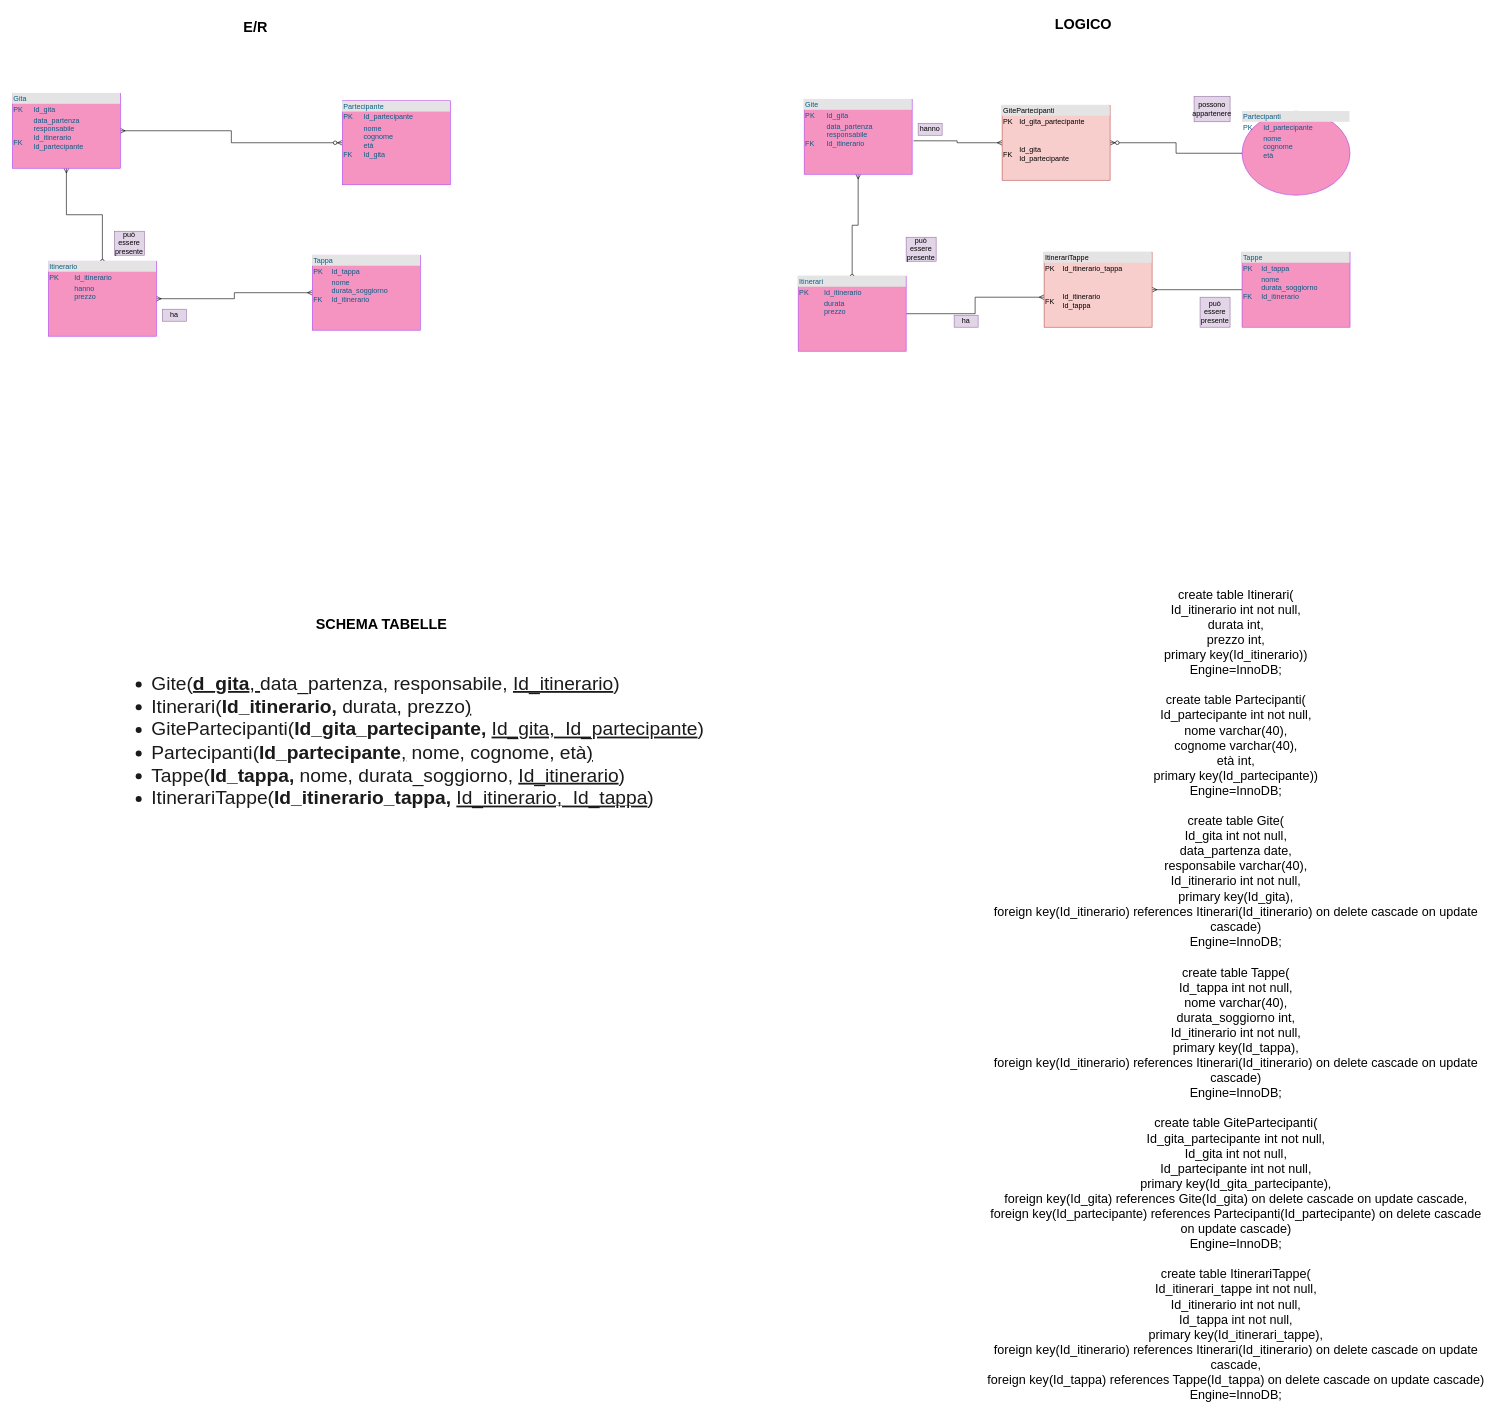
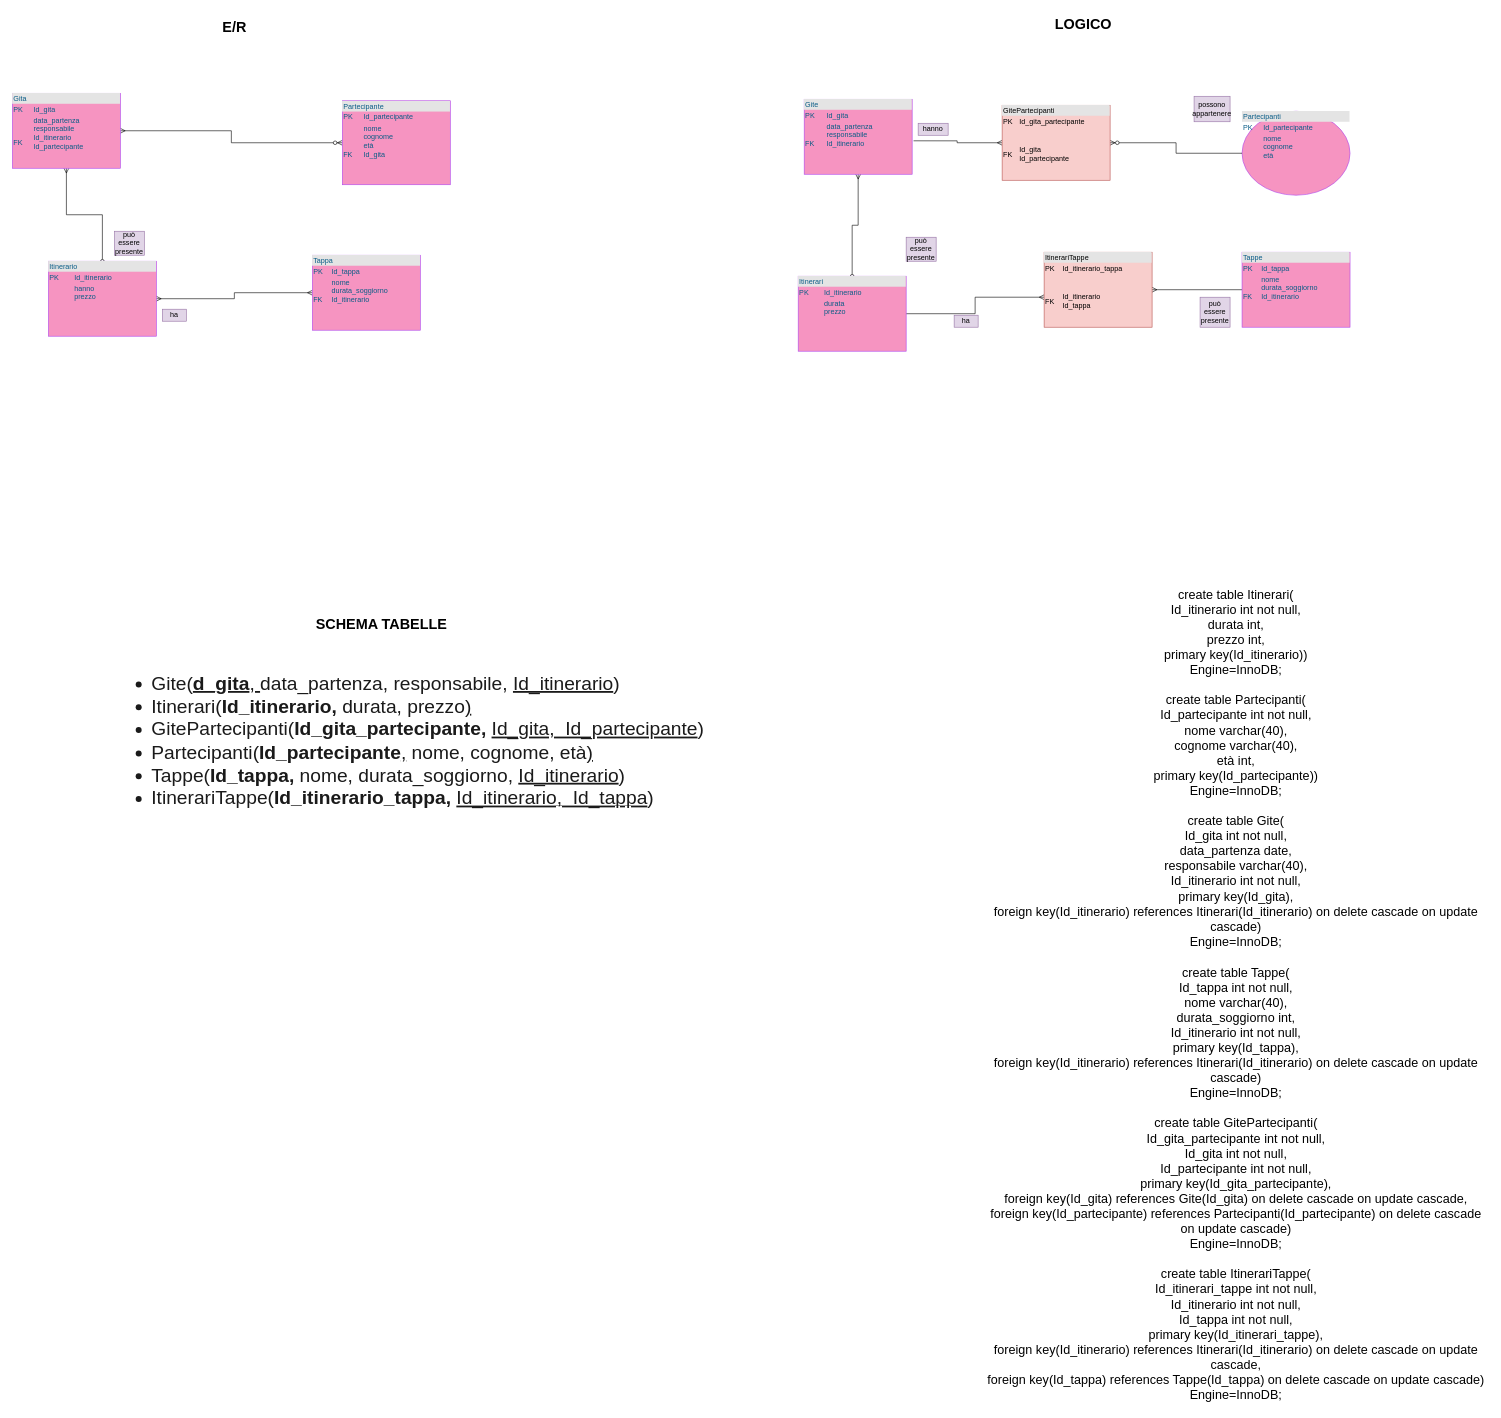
(255, 27) -> (234, 27)
(930, 129) -> (933, 129)
